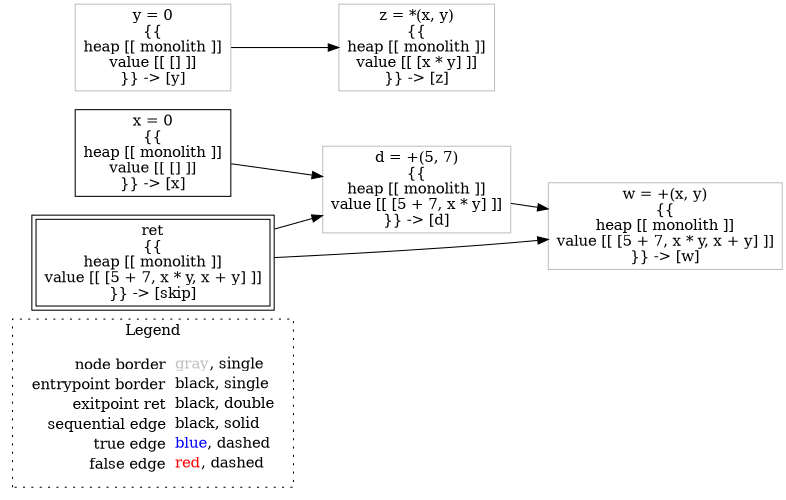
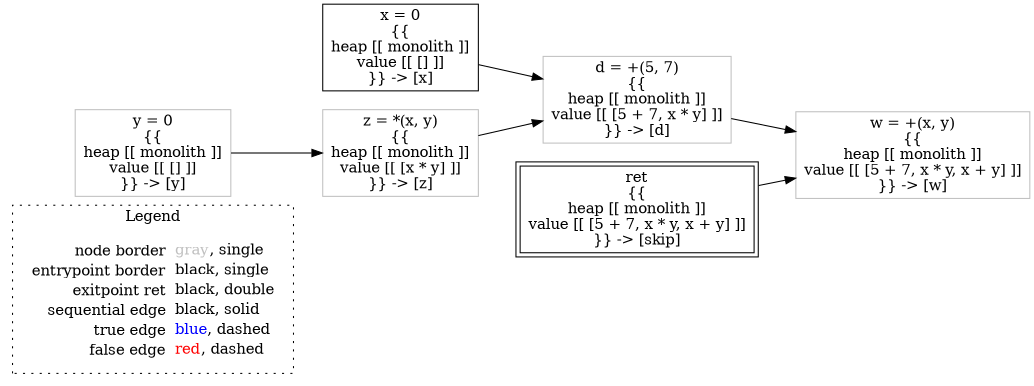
(293, 224) -> (505, 129)
